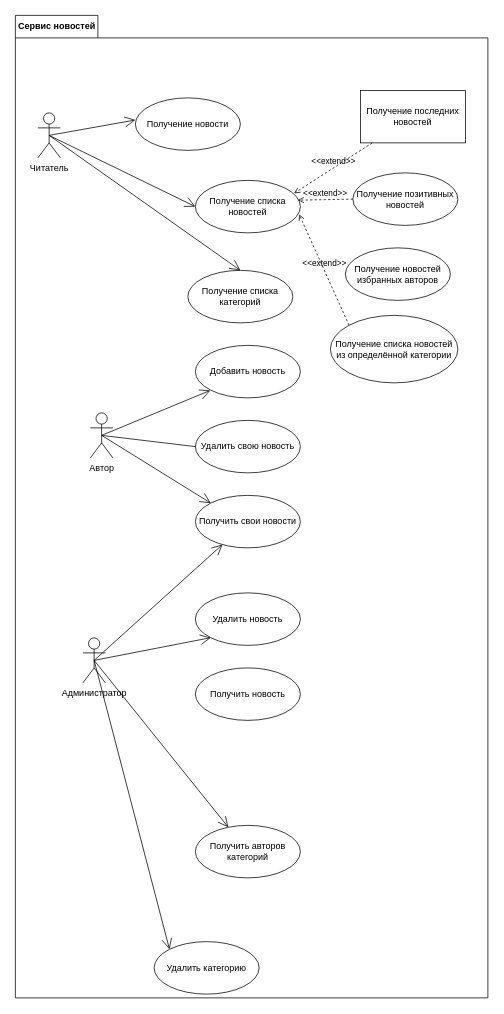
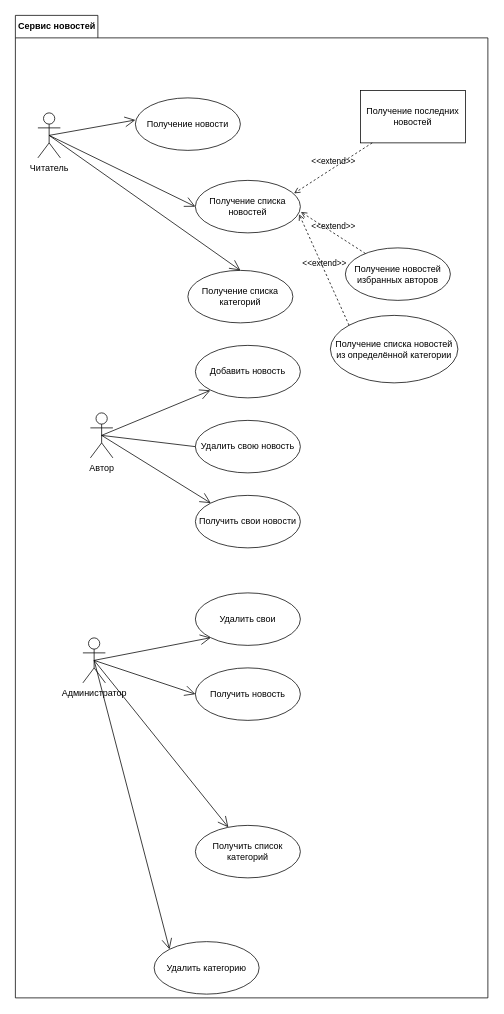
(405, 199) -> none
(327, 200) -> none
none -> (333, 232)
(159, 602) -> (146, 678)
(248, 619) -> (248, 619)
(248, 852) -> (248, 852)
